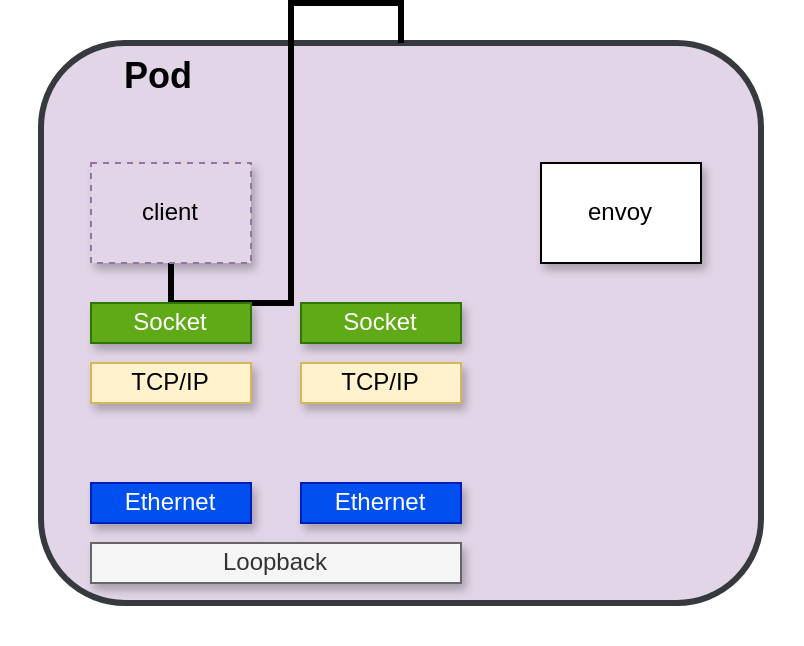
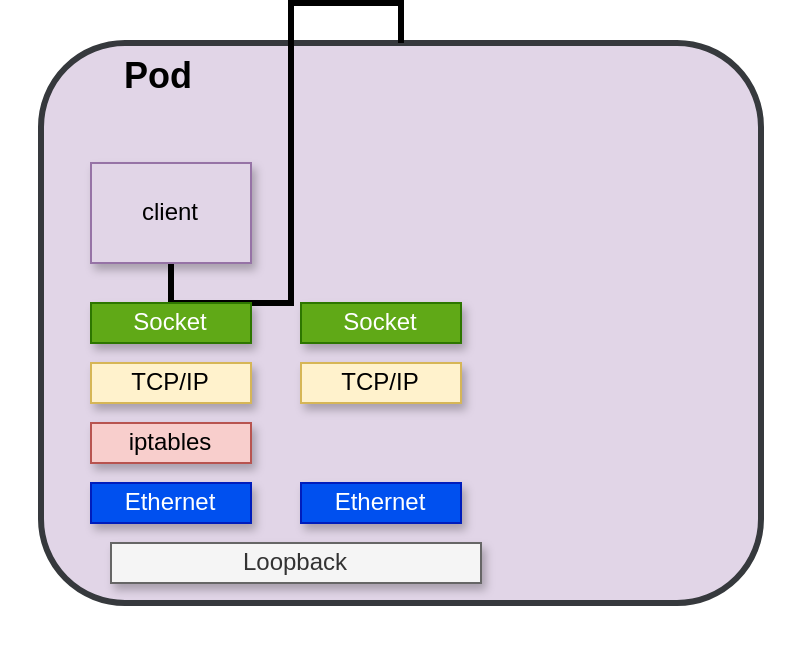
(171, 213) -> (171, 213)
(621, 213) -> none
none -> (171, 443)
(276, 563) -> (296, 563)
